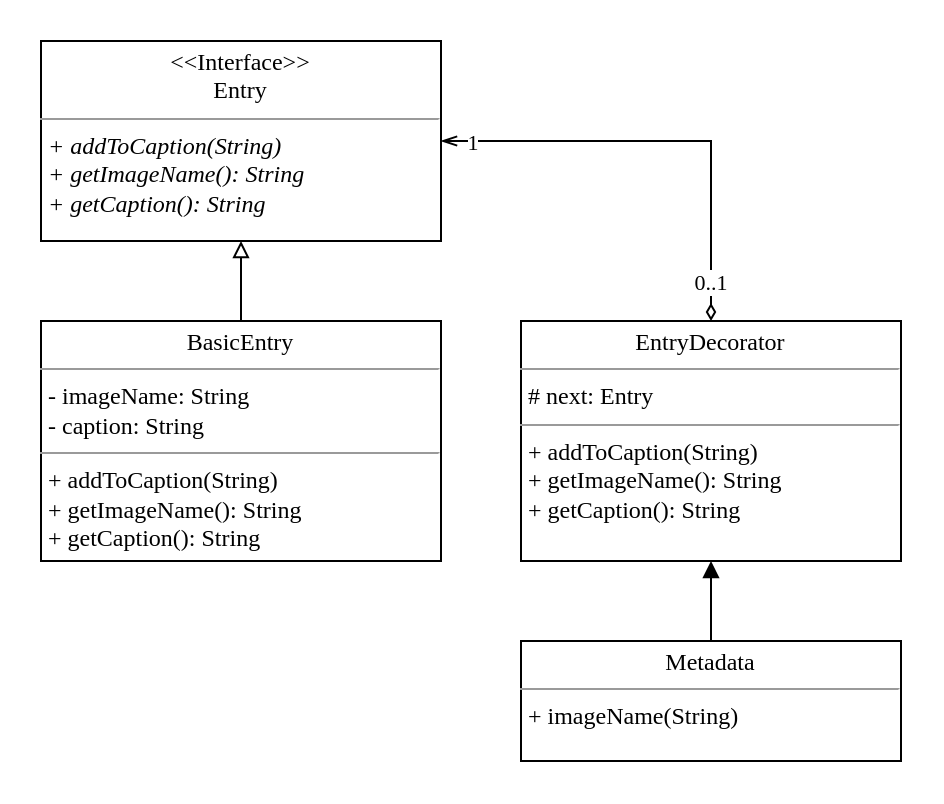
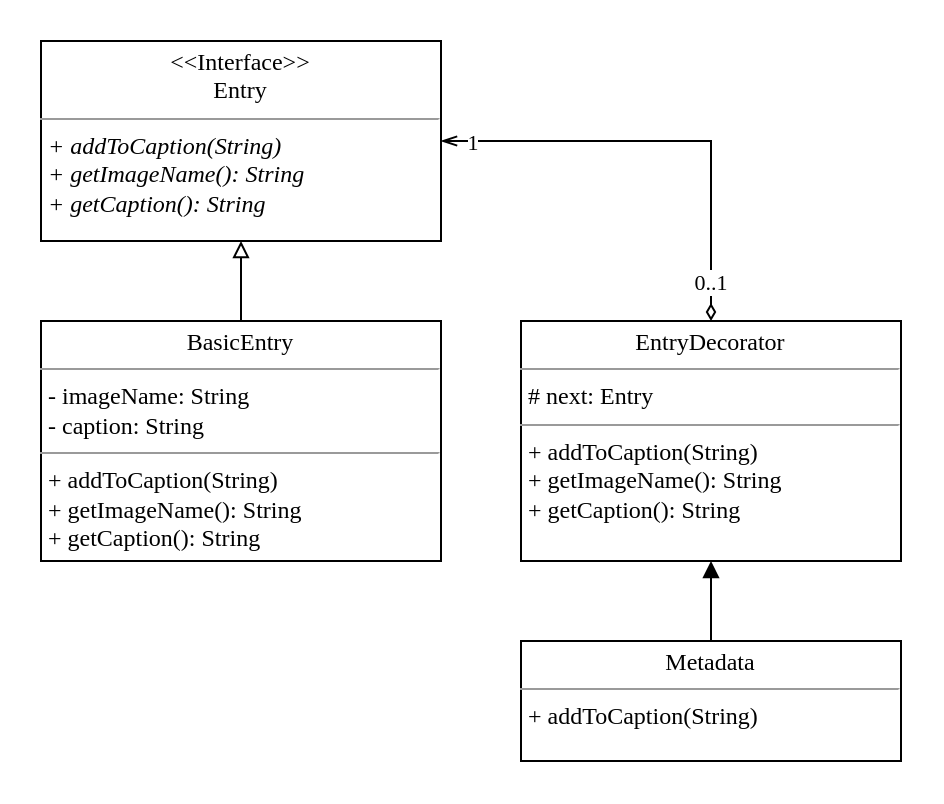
(639, 670) -> (659, 670)
